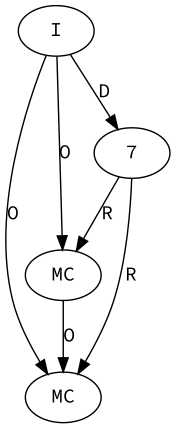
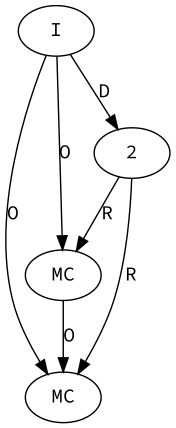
(132, 153) -> (132, 153)
